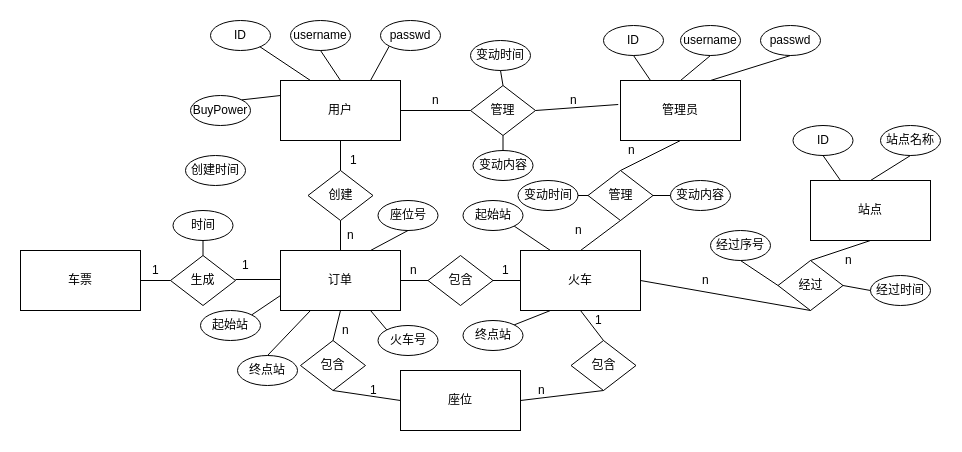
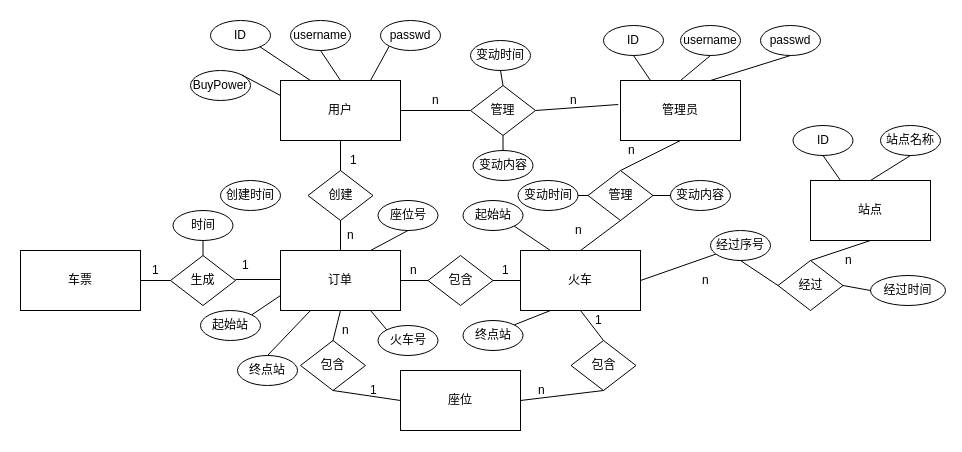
(221, 111) -> (221, 86)
(216, 171) -> (251, 196)
(901, 291) -> (908, 291)
(726, 296) -> (678, 267)
